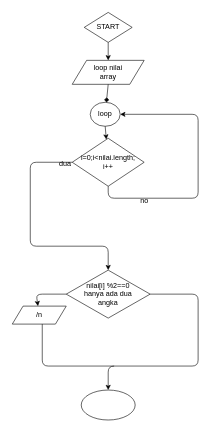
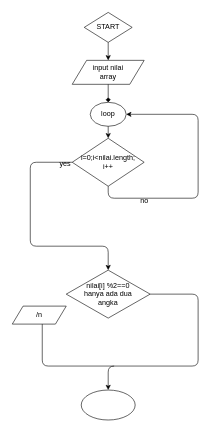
(108, 72) -> (108, 72)
(105, 114) -> (108, 114)
(65, 164) -> (65, 164)
(37, 300) -> none
